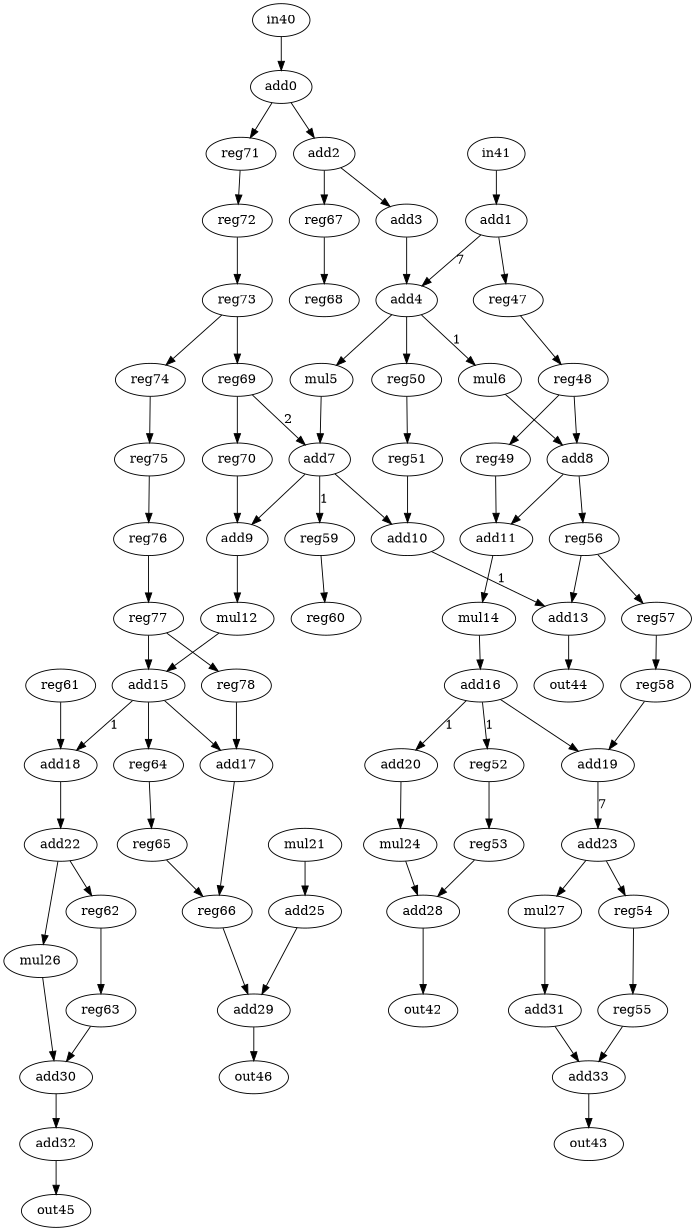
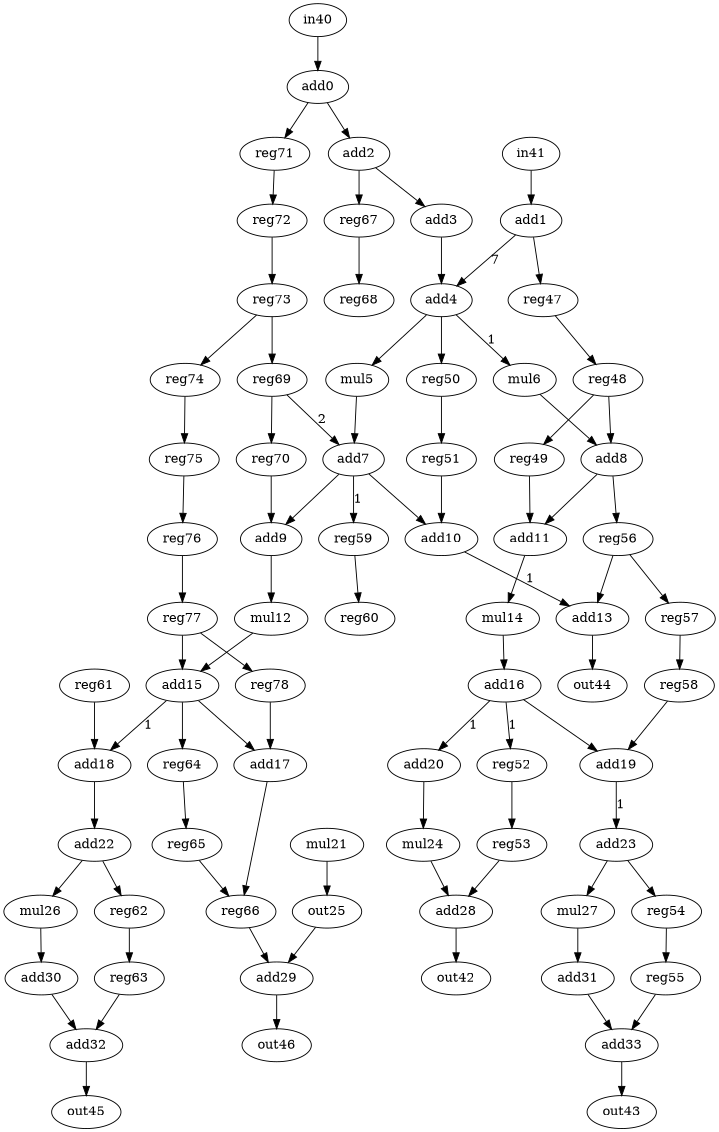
(603, 805) -> (621, 805)
(305, 912) -> (327, 912)
(81, 1040) -> (110, 1008)
